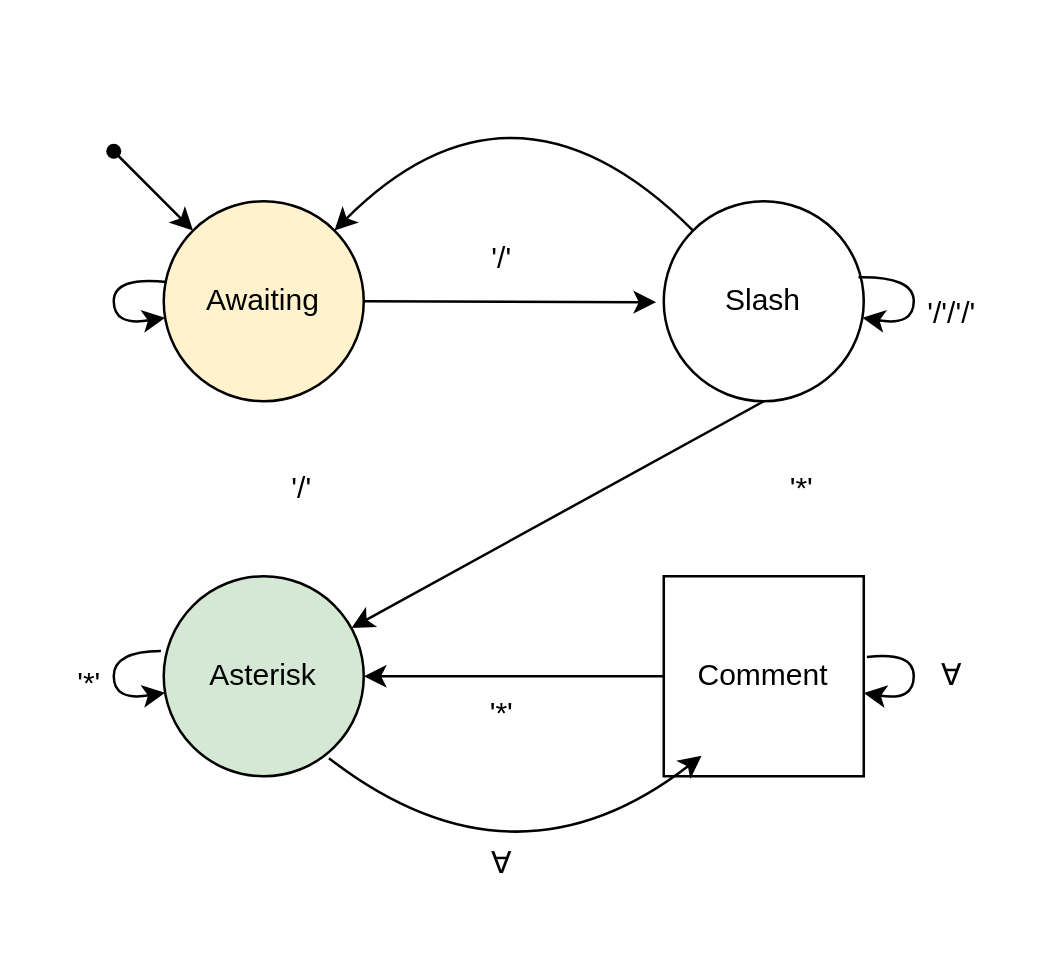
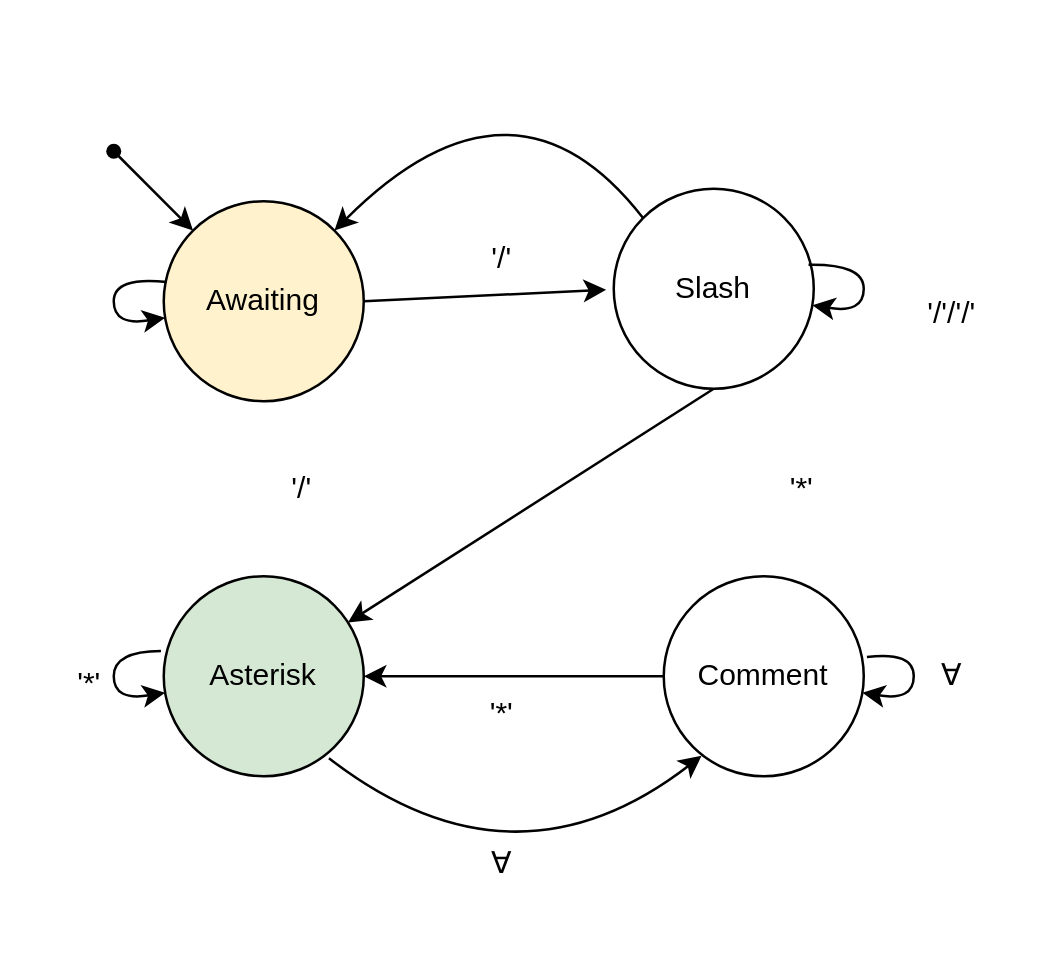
(764, 301) -> (714, 289)
(764, 676) -> (764, 676)
